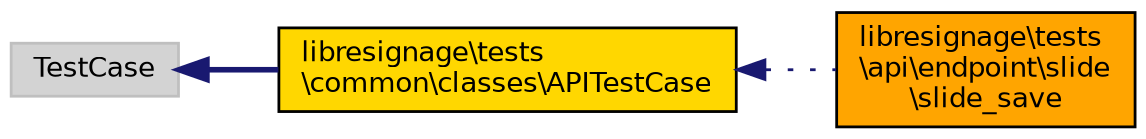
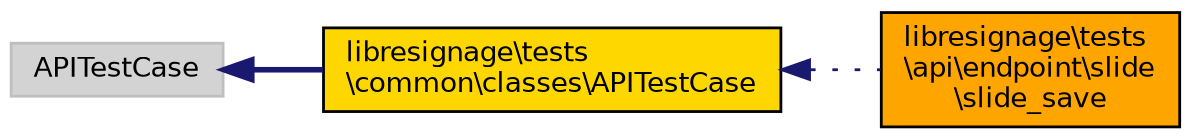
(95, 70) -> (117, 70)
